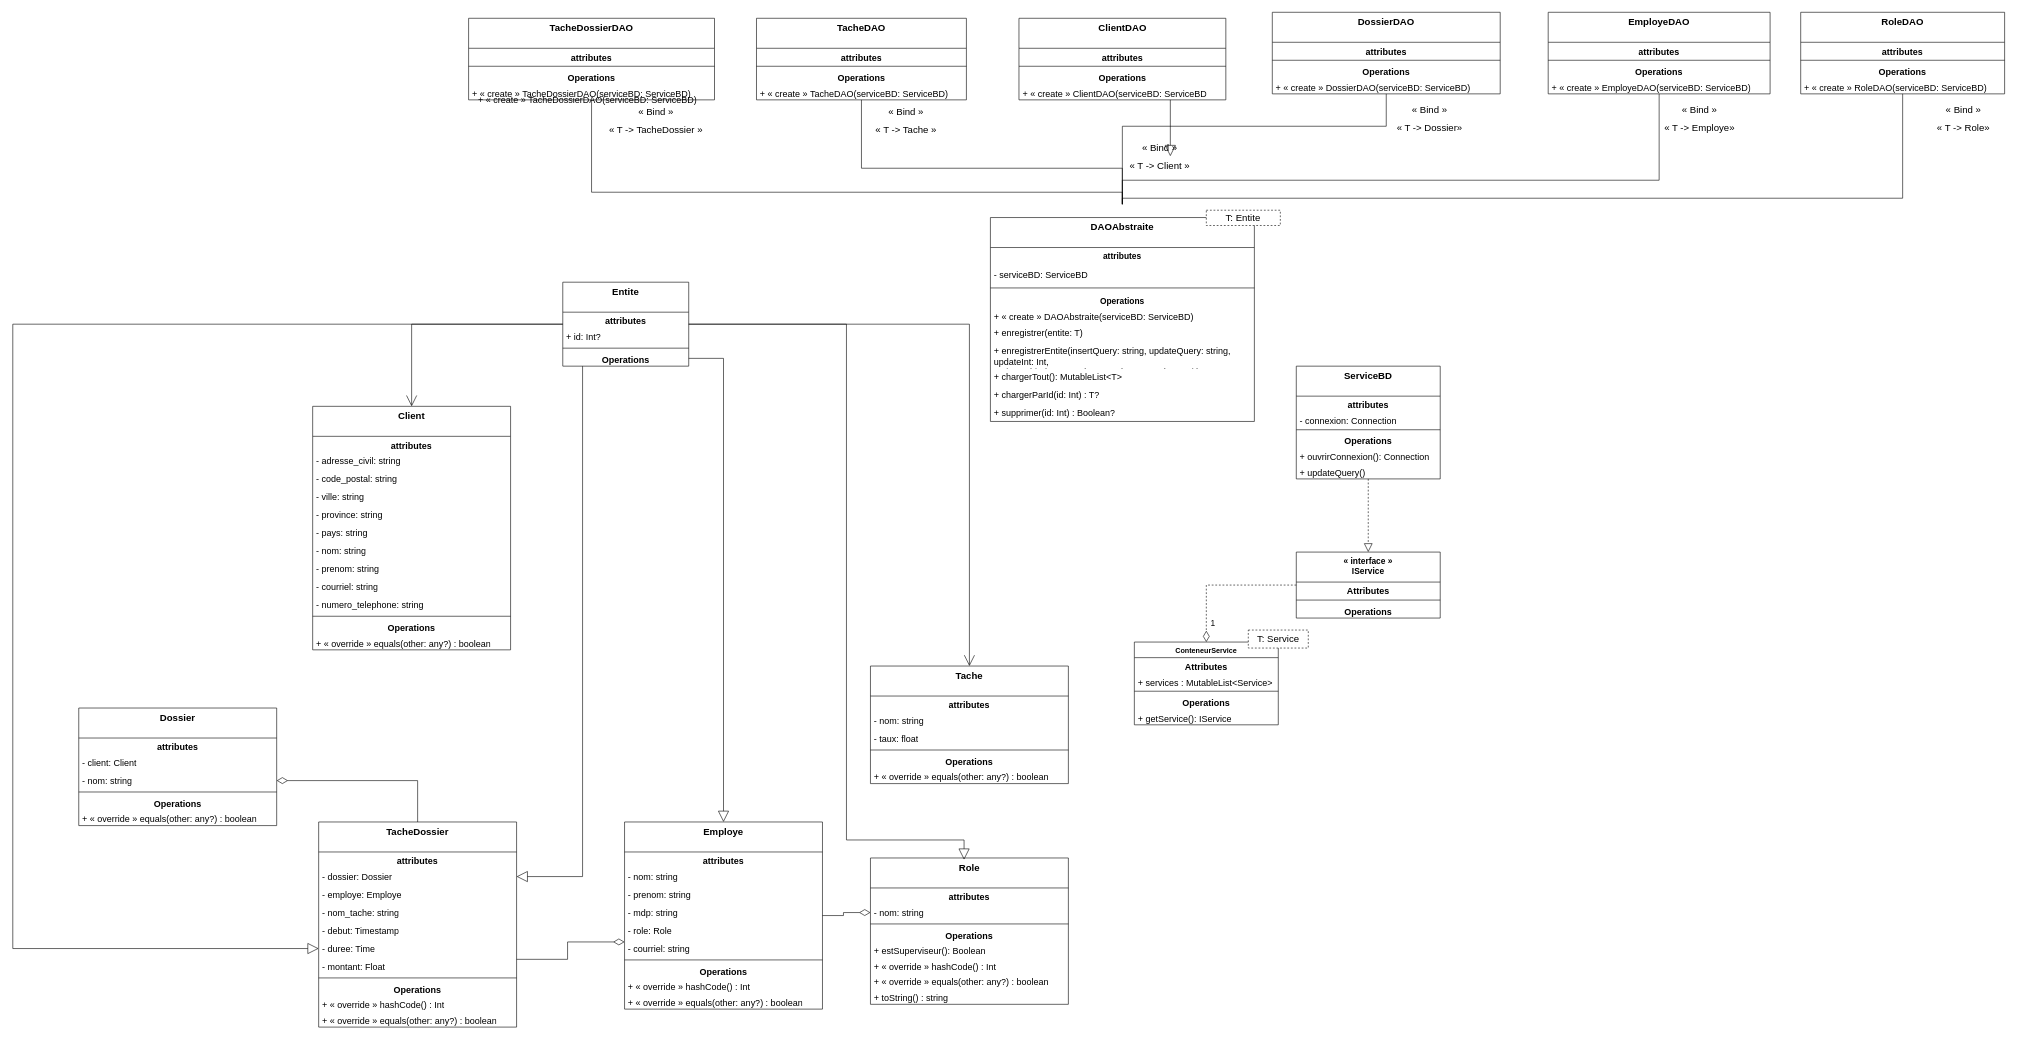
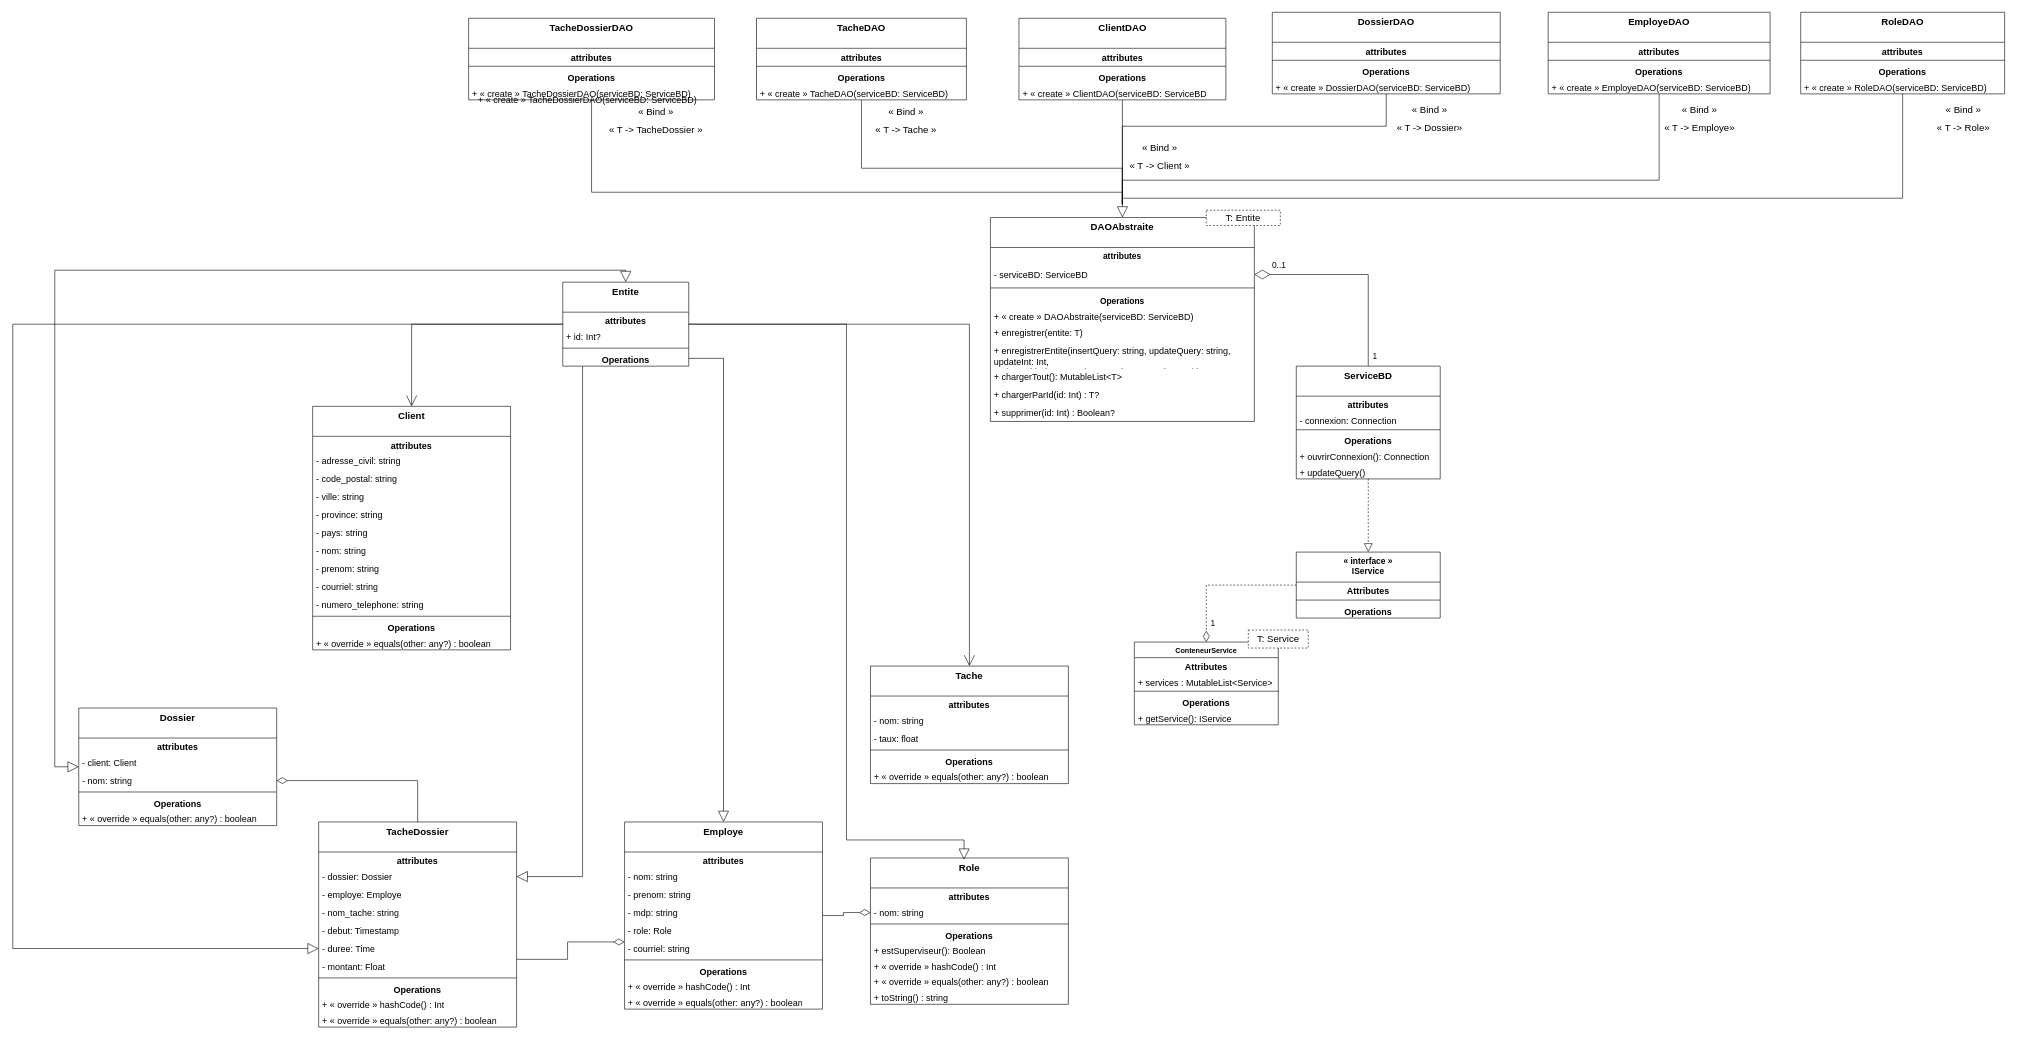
(1170, 123) -> (1122, 112)
none -> (85, 270)
none -> (1365, 275)
